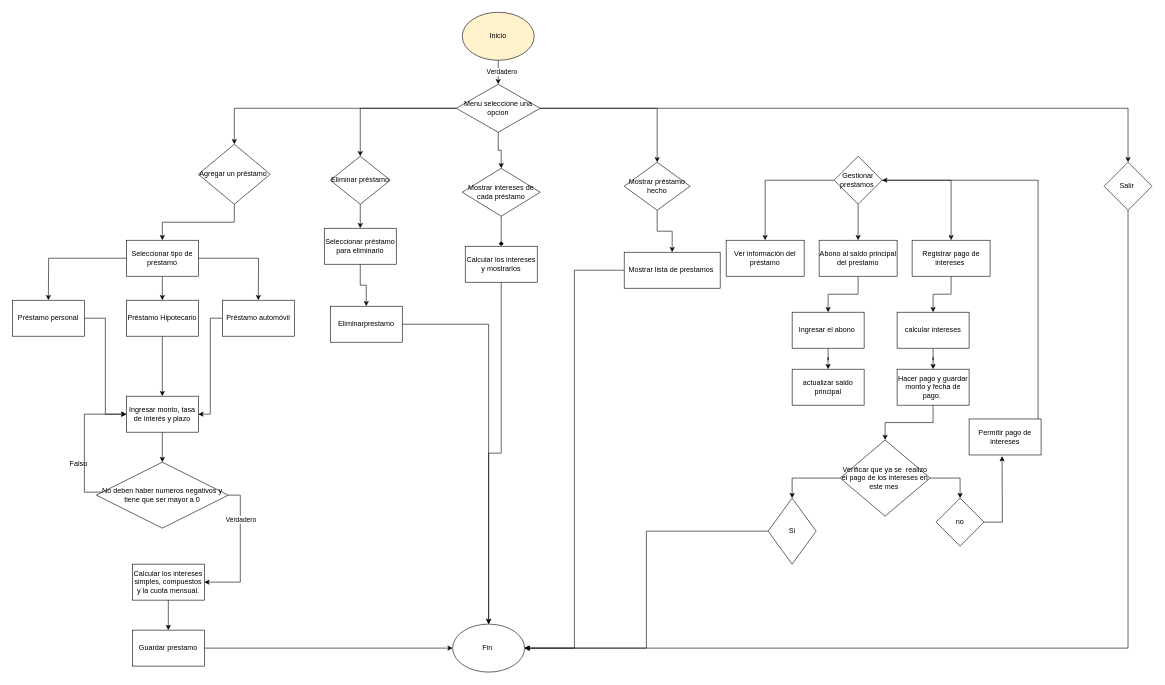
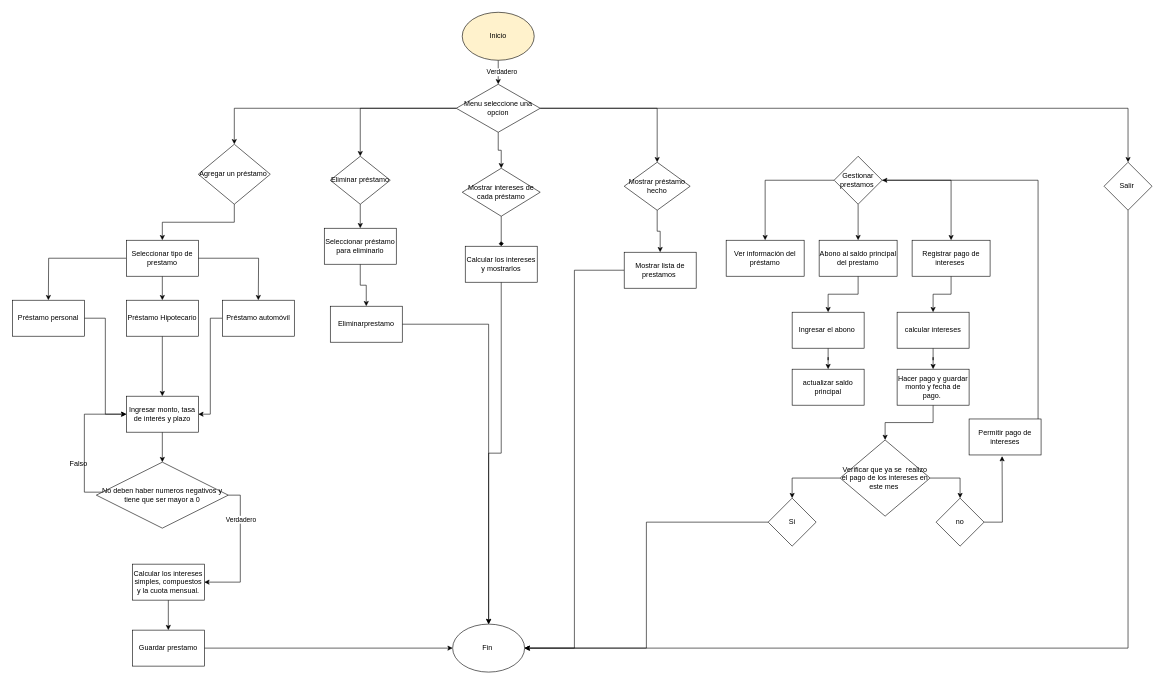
(672, 270) -> (660, 270)
(792, 531) -> (792, 522)
